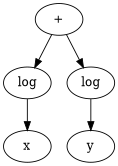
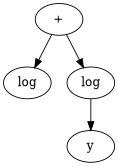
(27, 146) -> none
